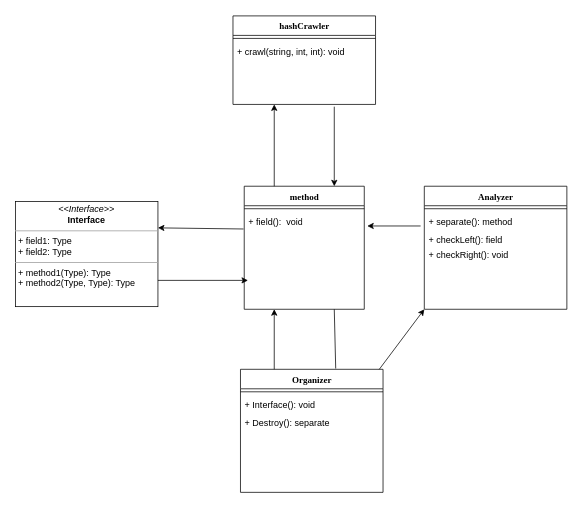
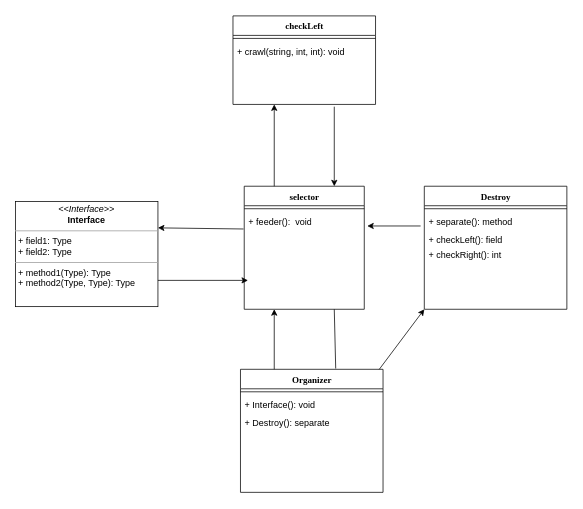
(305, 27) -> (305, 27)
(305, 197) -> (305, 197)
(496, 197) -> (496, 197)
(282, 223) -> (287, 223)
(473, 256) -> (471, 256)
